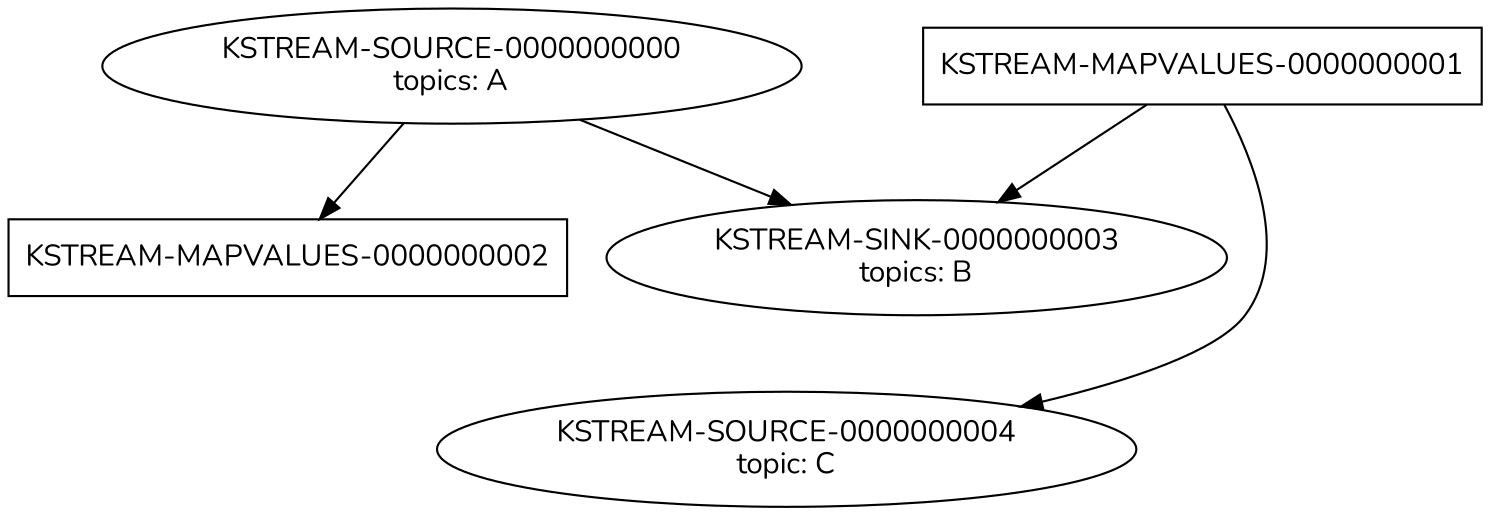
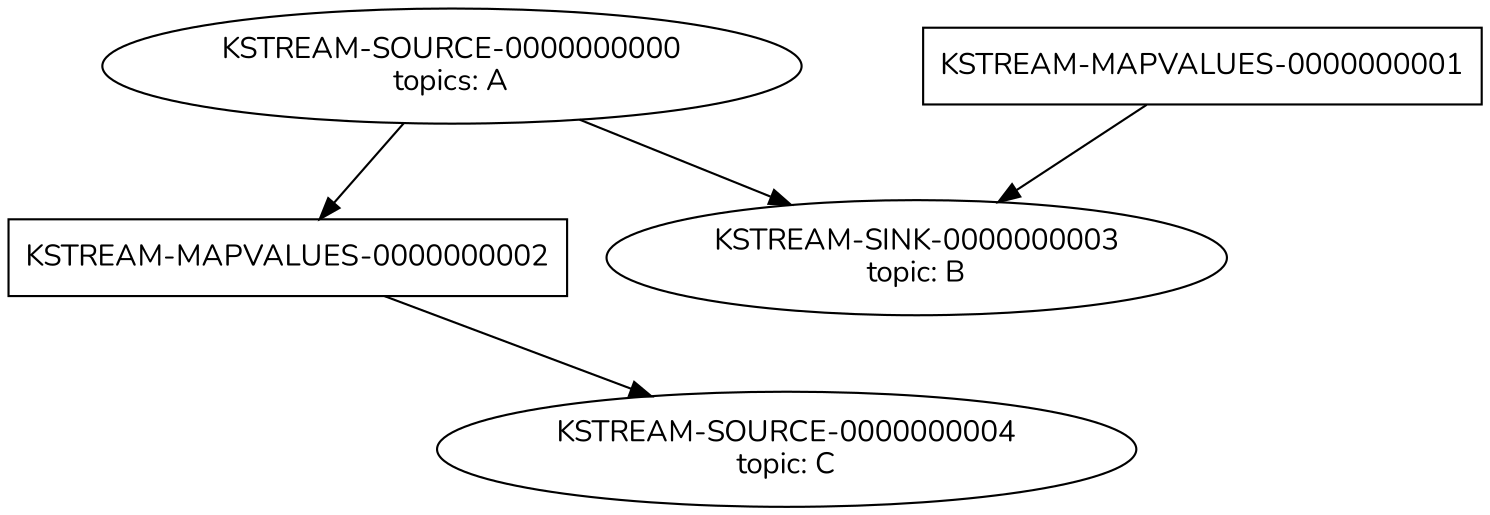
(917, 258) -> (917, 258)
(1245, 316) -> (508, 342)
